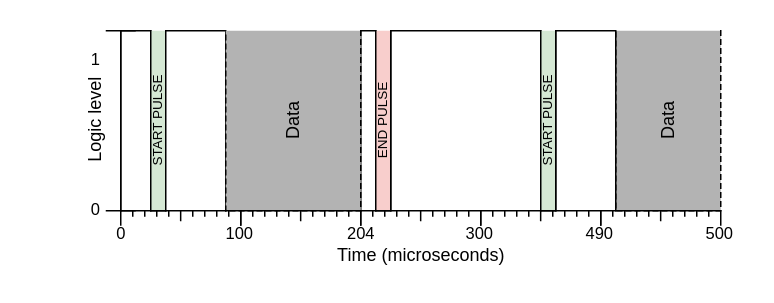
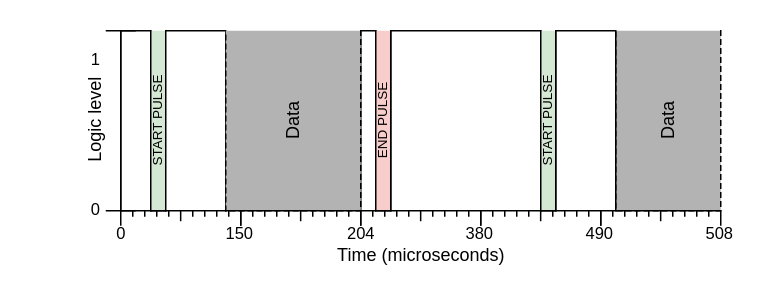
(240, 233) -> (240, 233)
(480, 233) -> (480, 233)
(720, 233) -> (720, 233)
